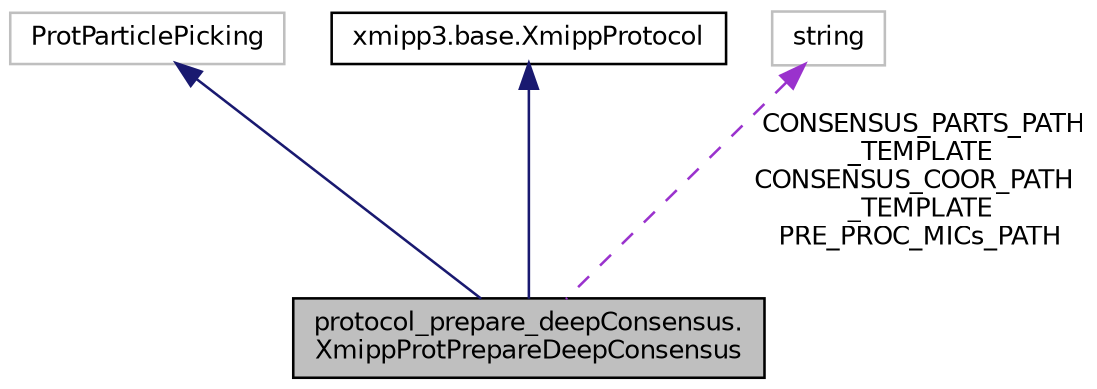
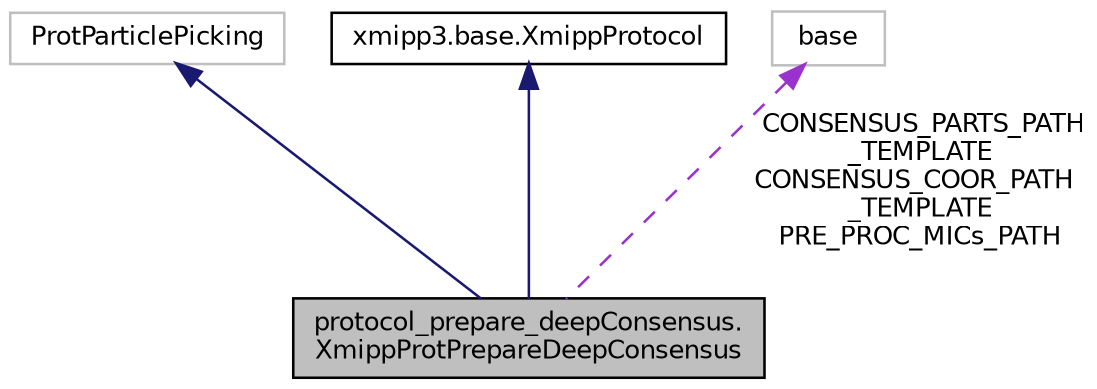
(829, 38) -> (829, 38)
